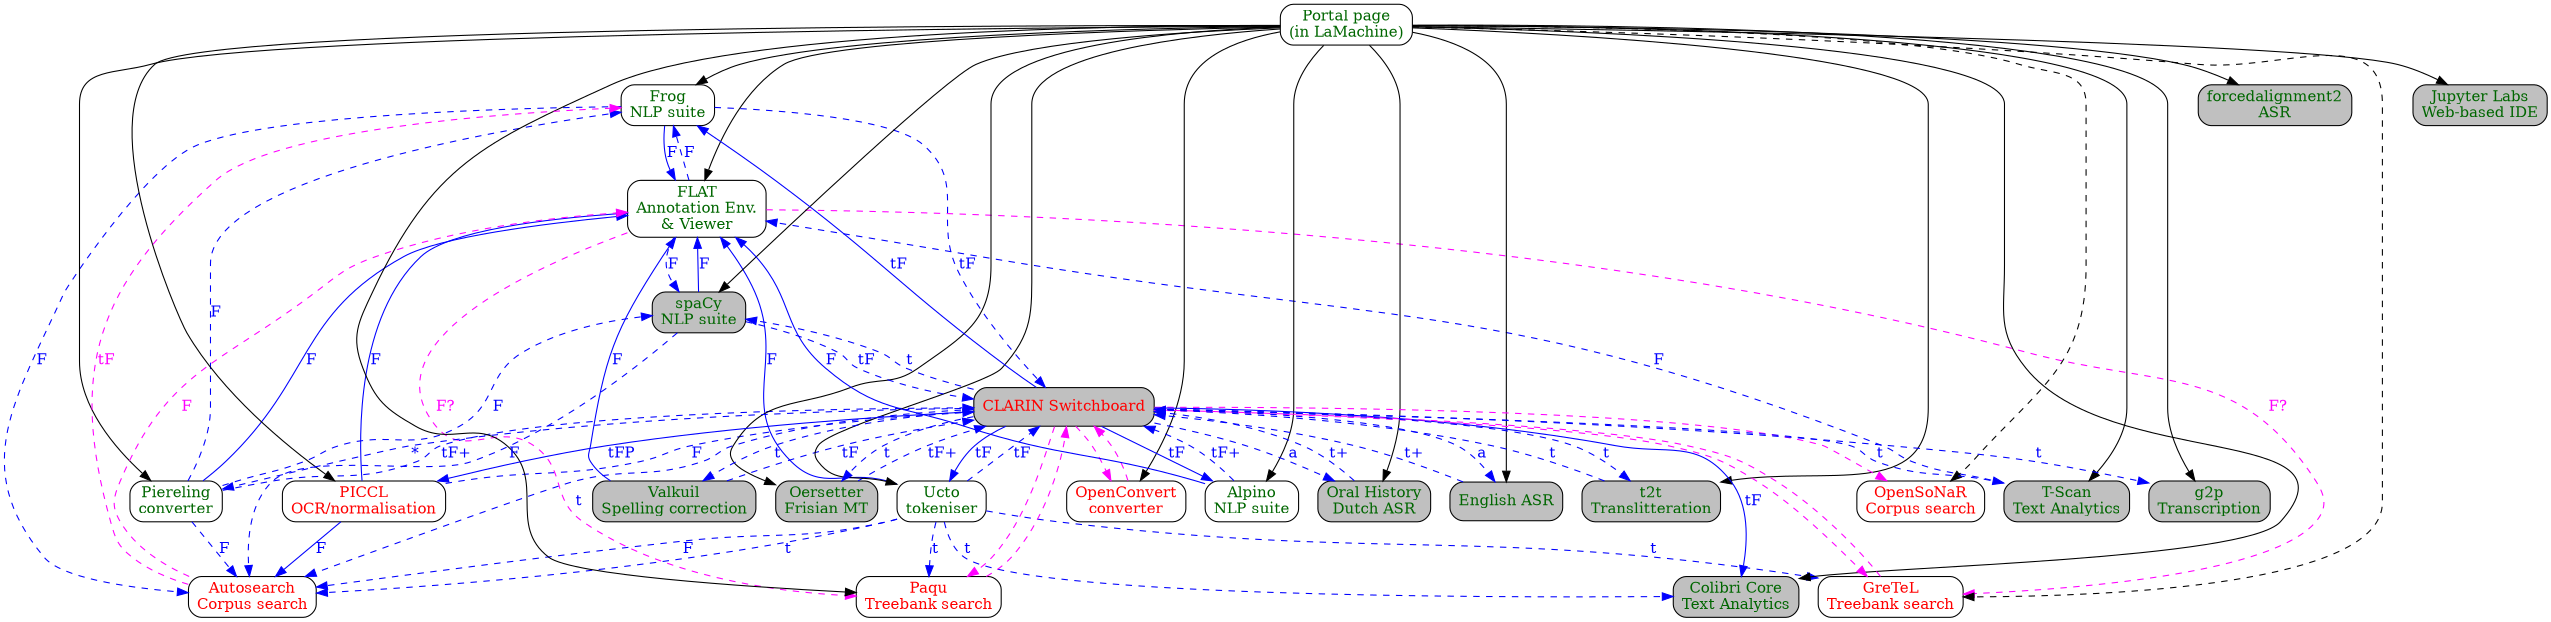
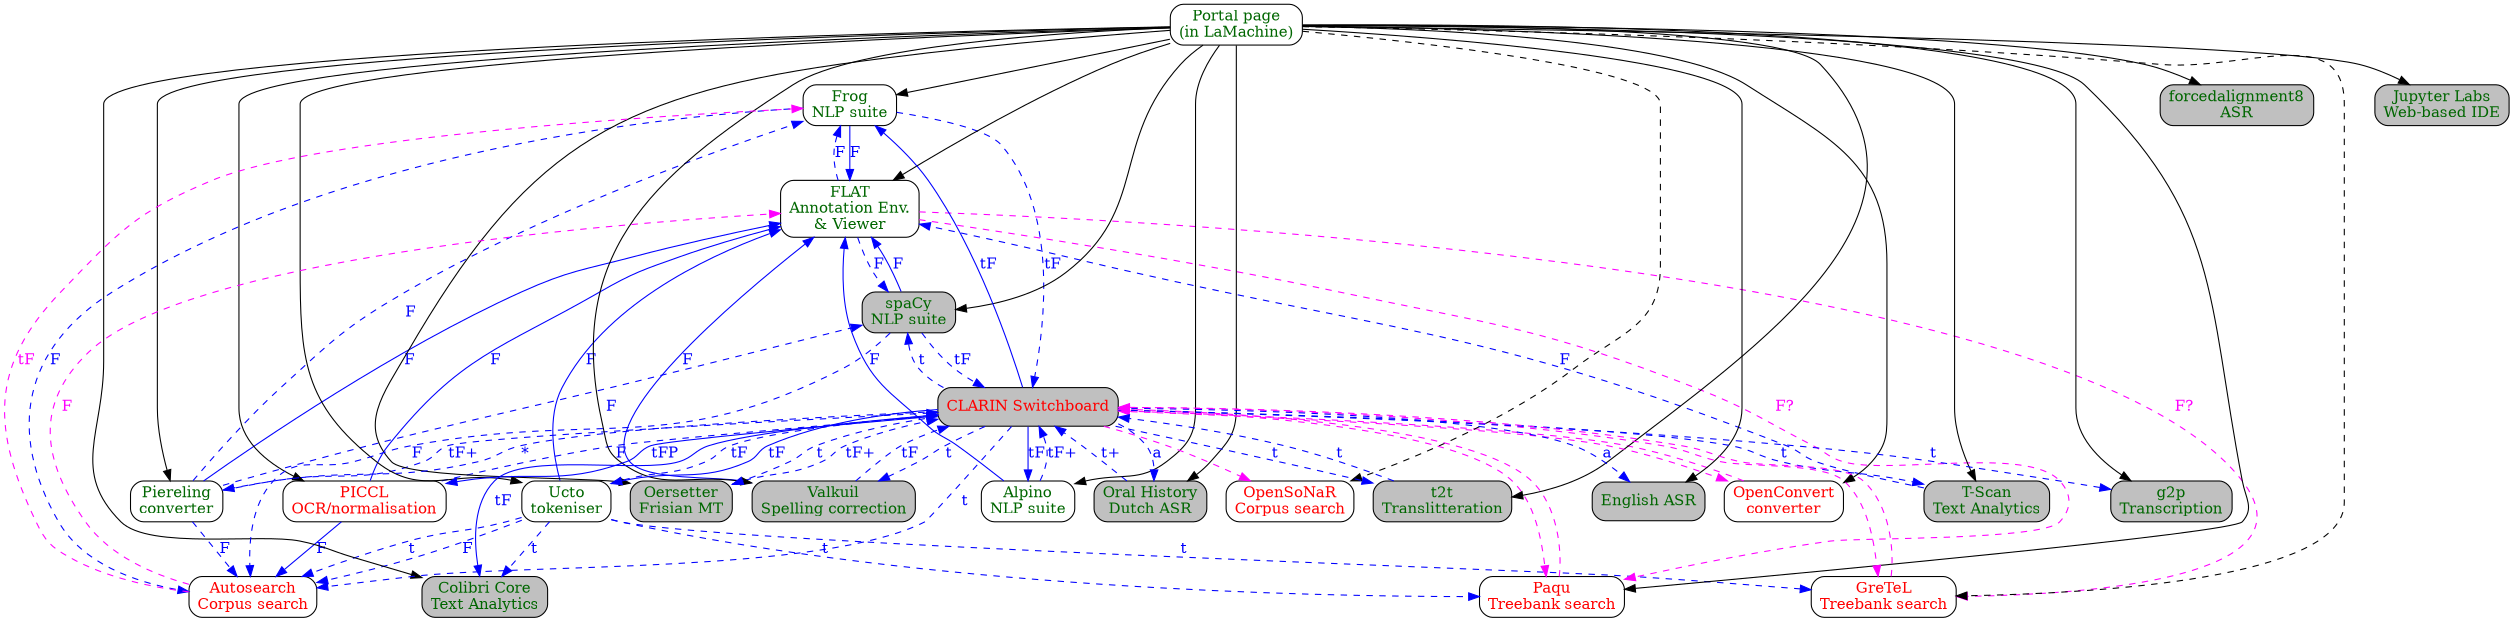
(2275, 105) -> (2237, 105)
none -> (708, 145)
(1317, 438) -> none
